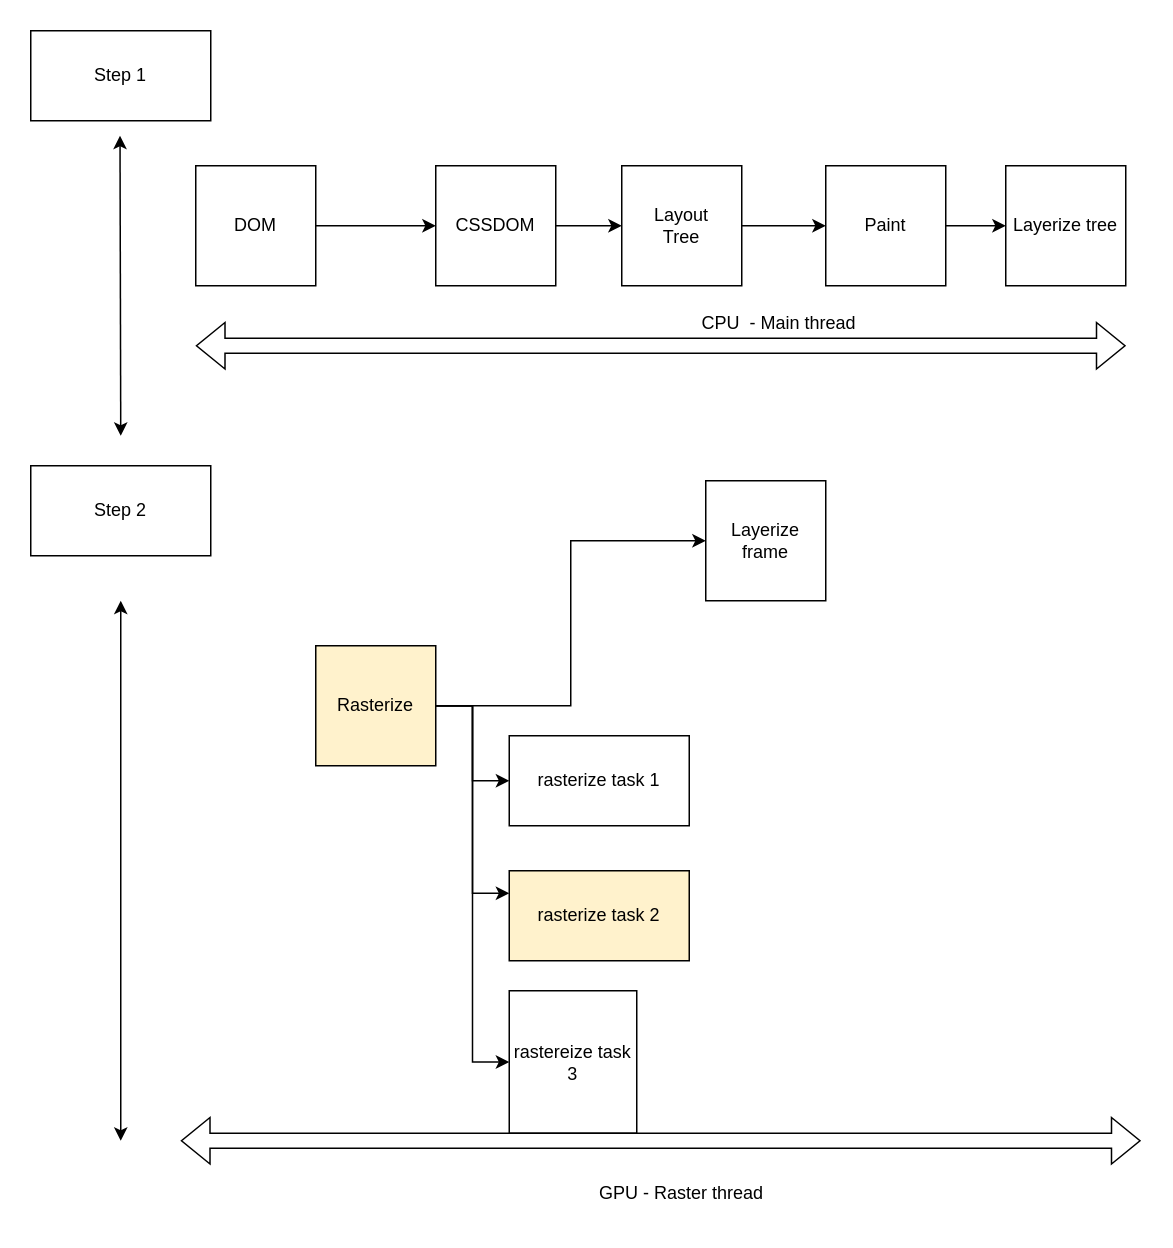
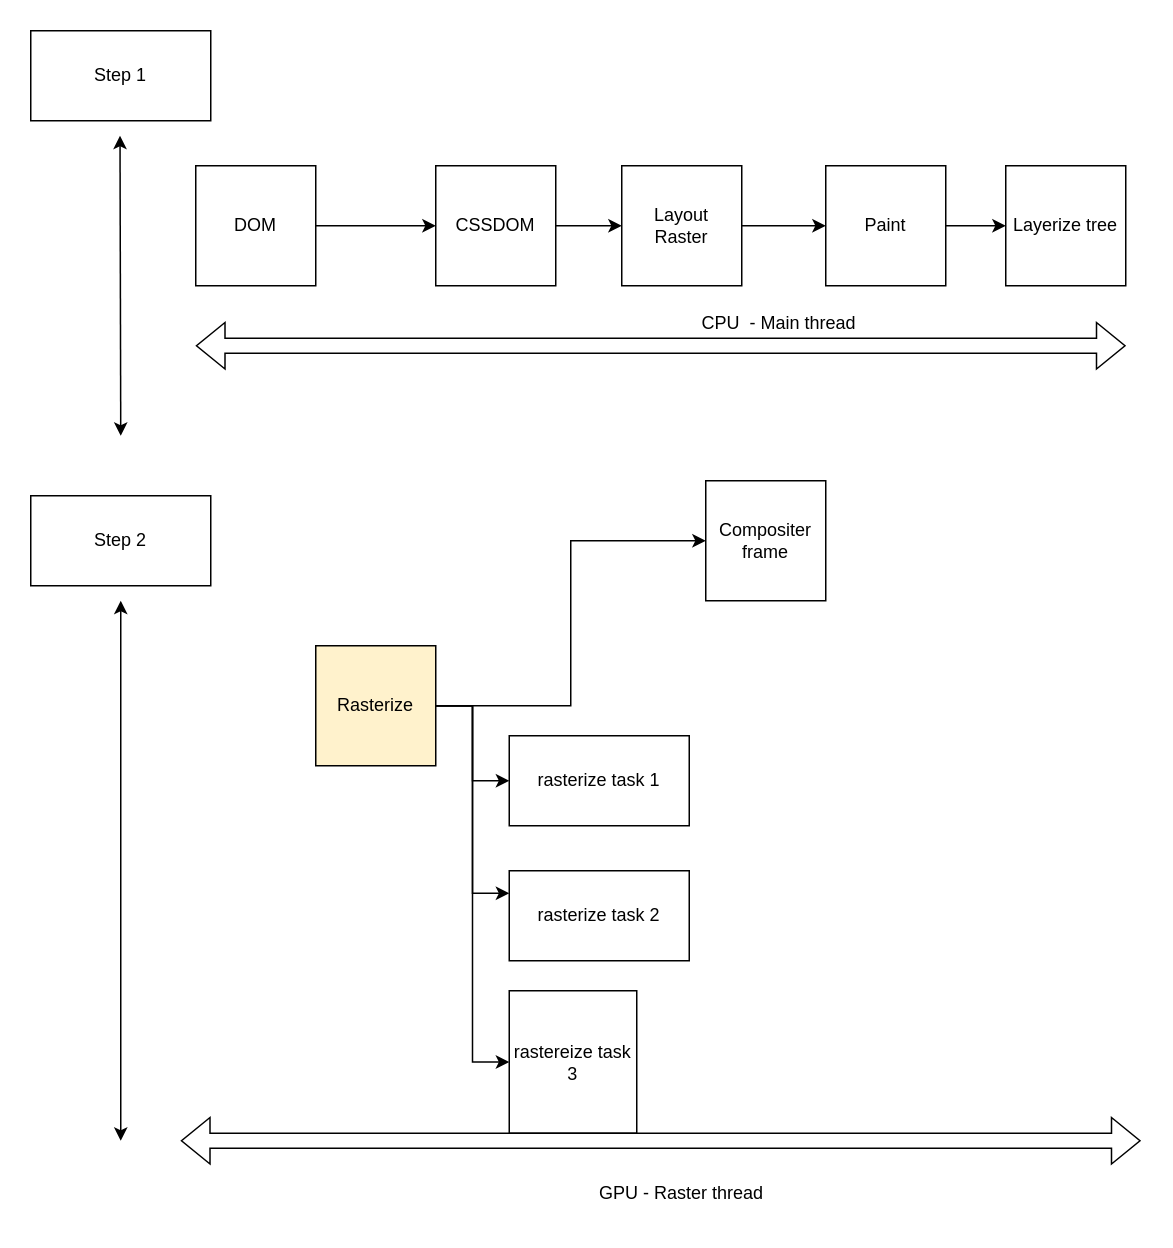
(682, 226) -> (682, 226)
(121, 511) -> (121, 541)
(766, 541) -> (766, 541)
(599, 916) -> (599, 916)
